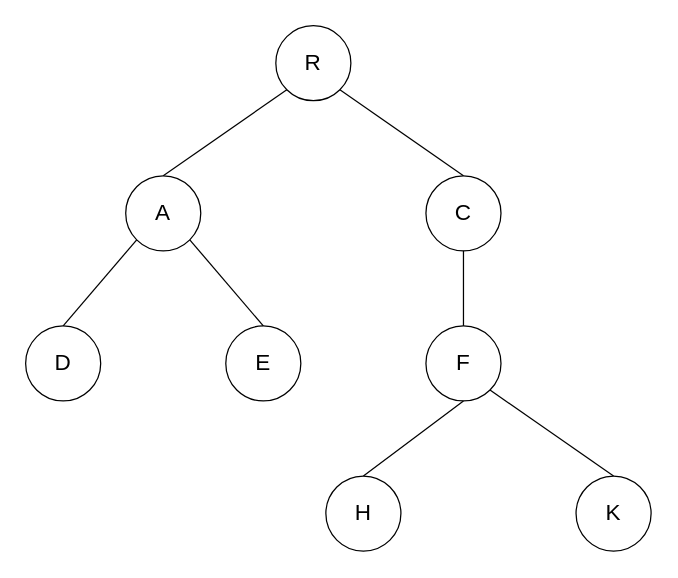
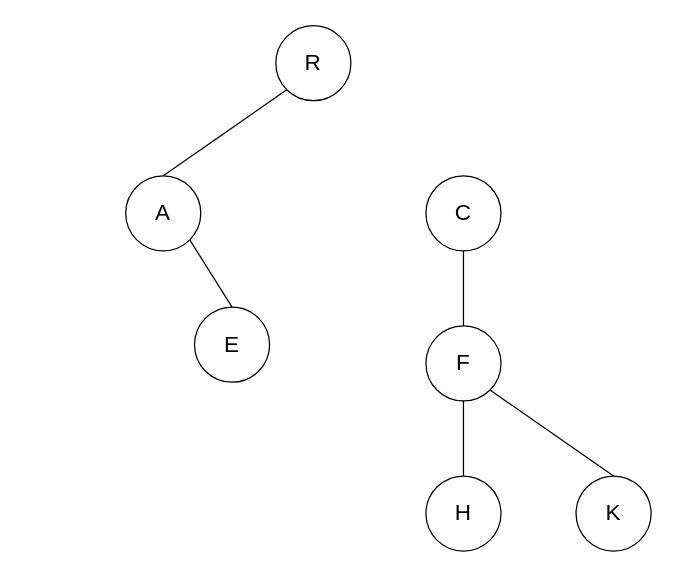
(401, 133) -> none
(100, 283) -> none
(63, 363) -> none
(263, 363) -> (232, 344)
(363, 513) -> (463, 513)
